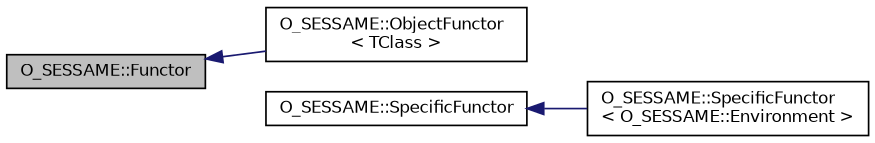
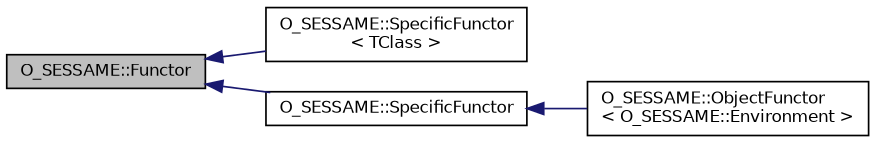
(396, 35) -> (396, 35)
none -> (246, 89)
(728, 109) -> (728, 109)
